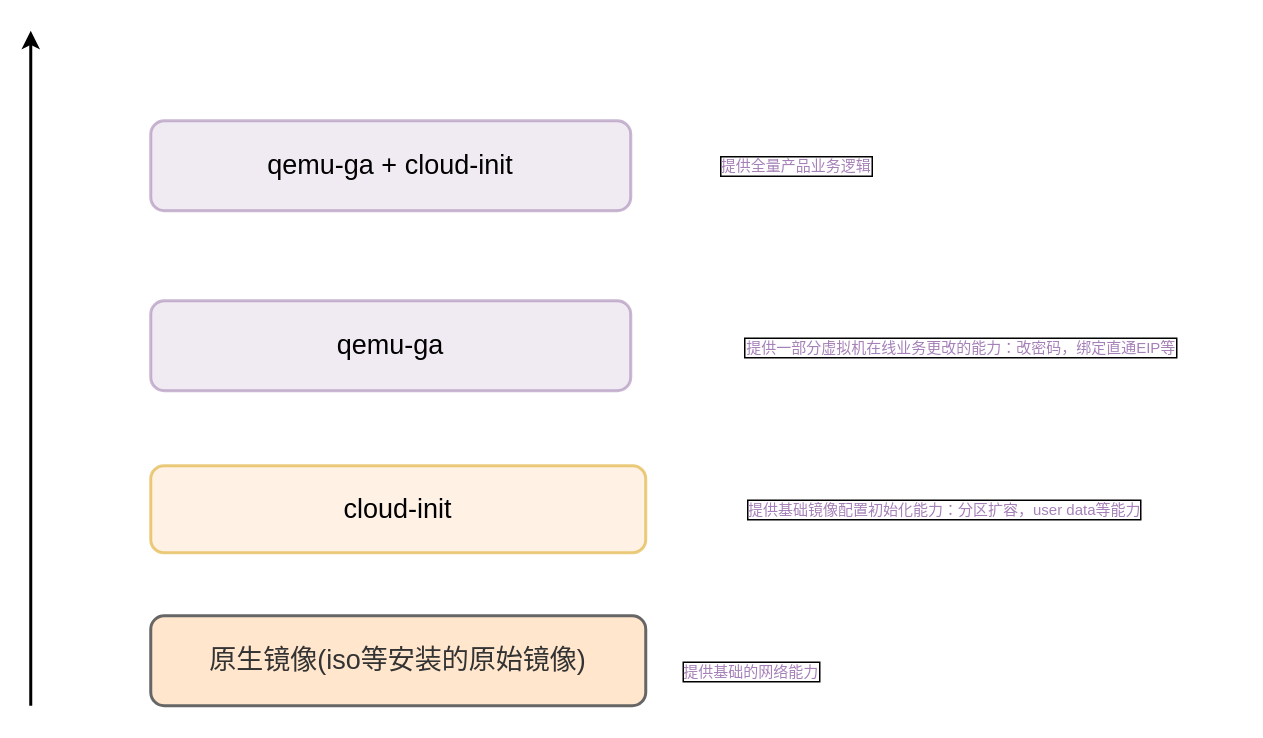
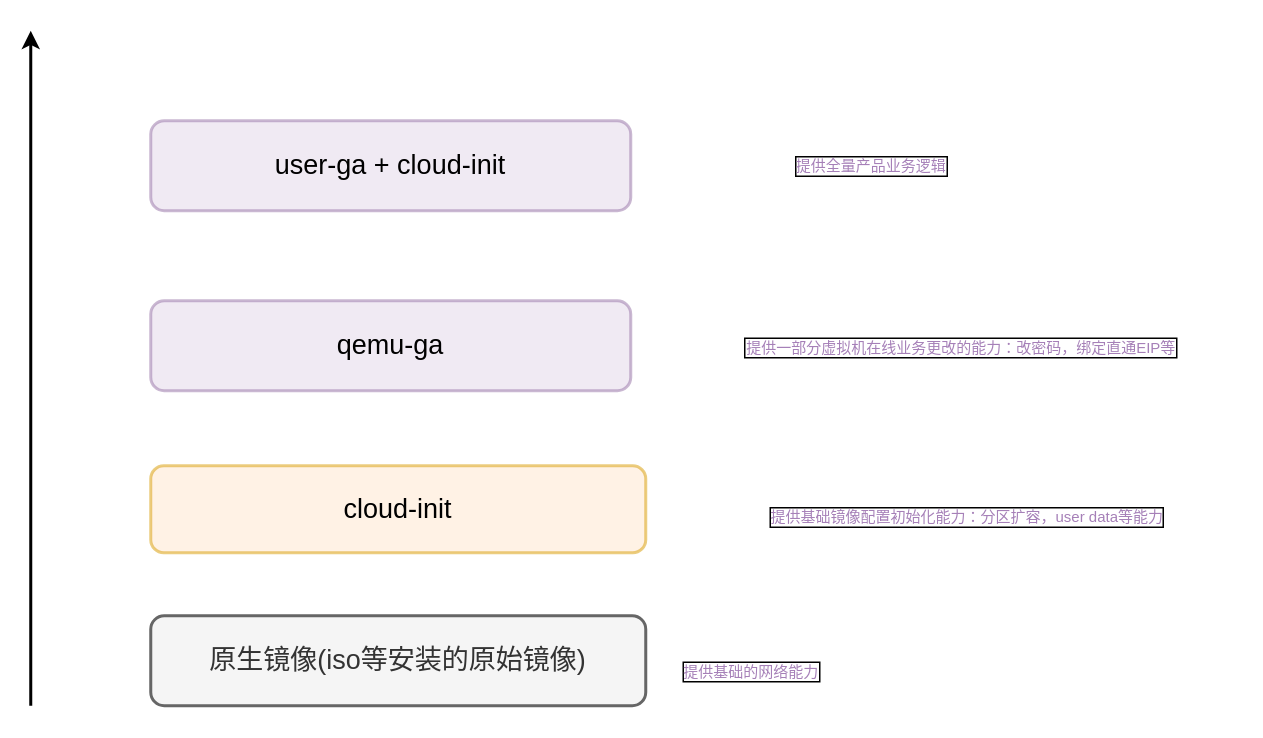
(391, 166) -> (391, 166)
(796, 166) -> (871, 166)
(944, 509) -> (967, 517)
(398, 661) -> (398, 661)
